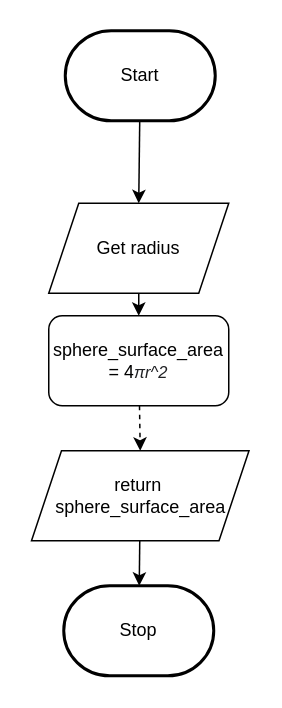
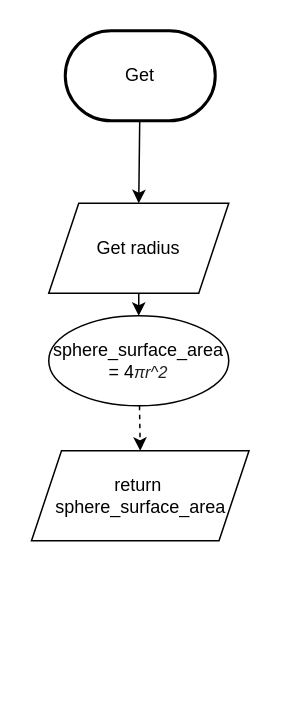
(140, 76) -> (140, 76)
(139, 361) -> (139, 361)
(140, 558) -> none
(139, 631) -> none
